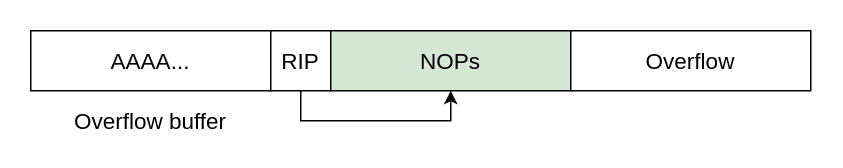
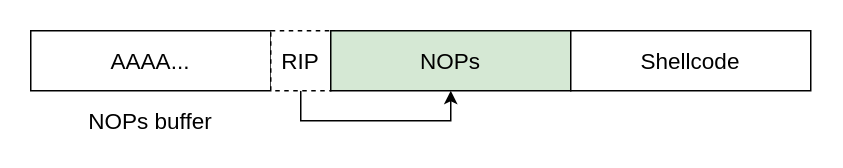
(301, 61) -> (301, 61)
(691, 61) -> (691, 61)
(151, 121) -> (151, 121)
